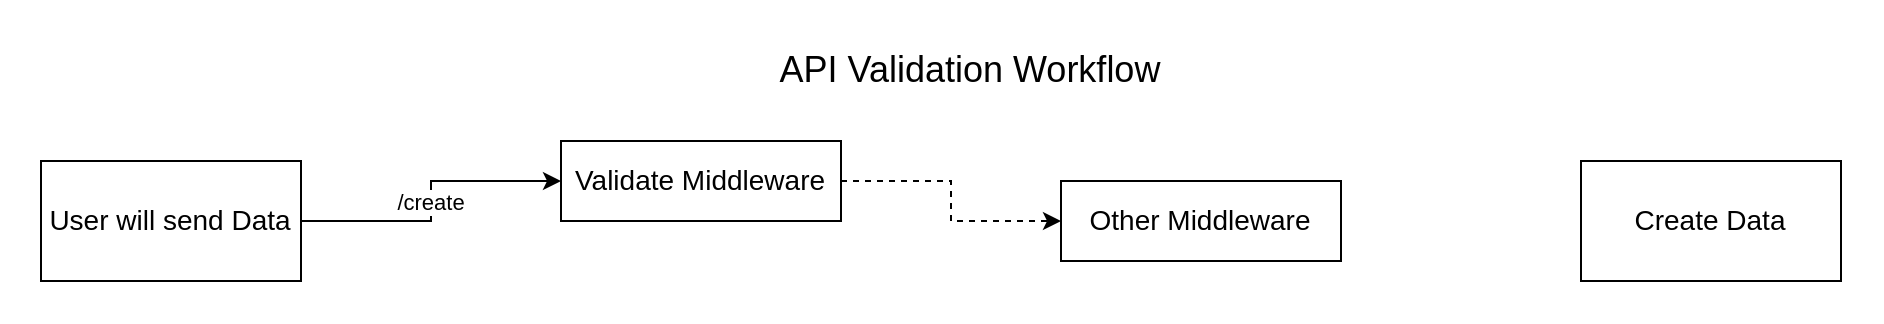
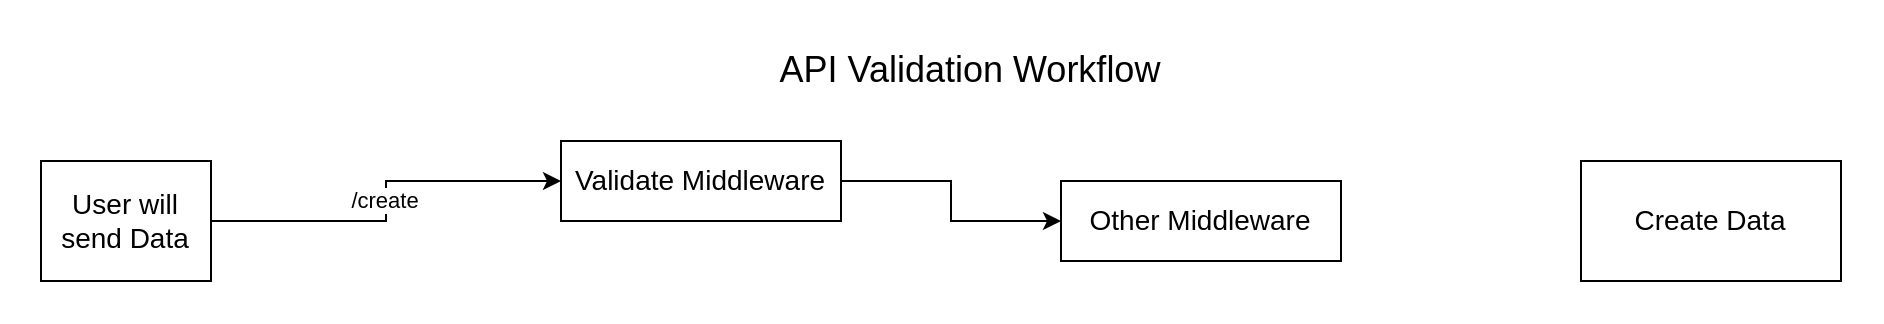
(951, 192) -> (951, 192)
(171, 221) -> (126, 221)
